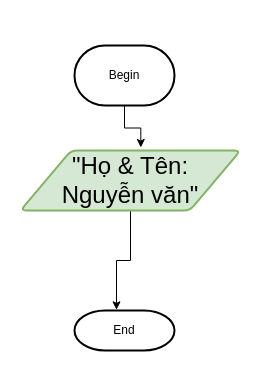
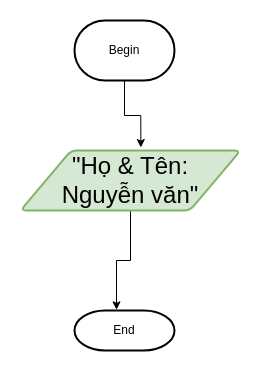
(125, 76) -> (125, 51)
